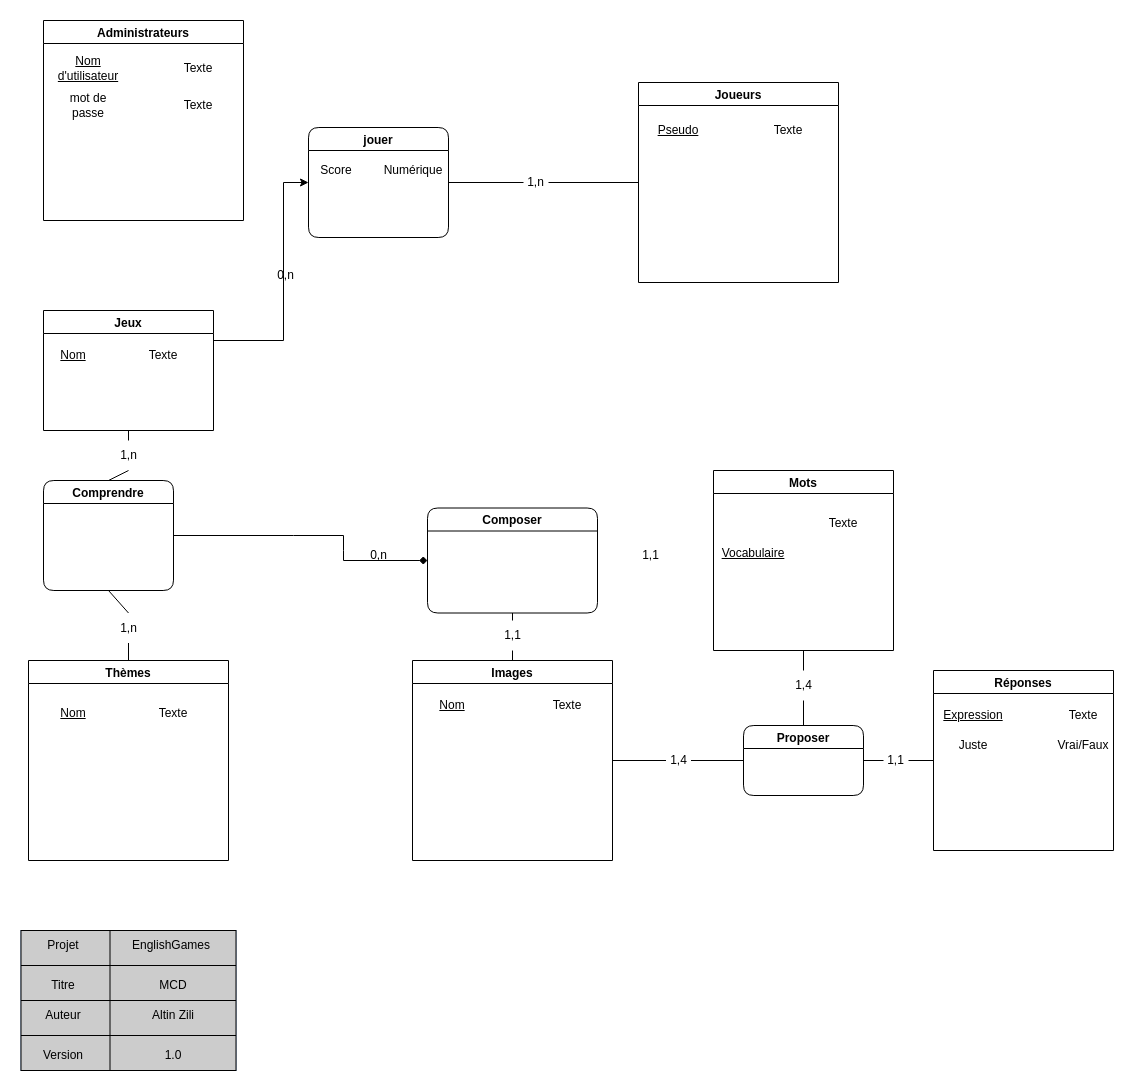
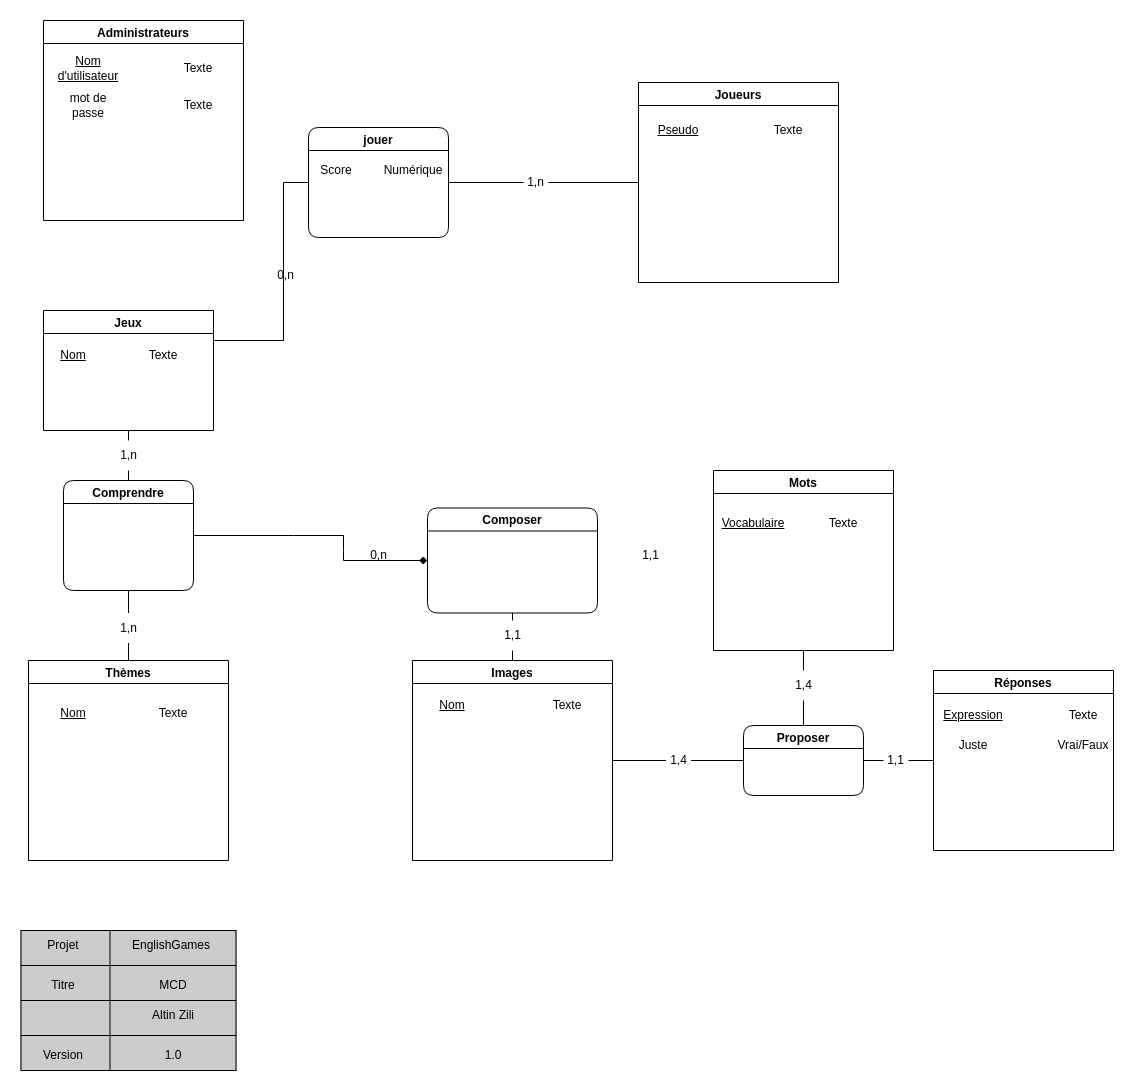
(300, 183) -> (303, 183)
(109, 536) -> (129, 536)
(754, 553) -> (754, 523)
(64, 1016) -> none
